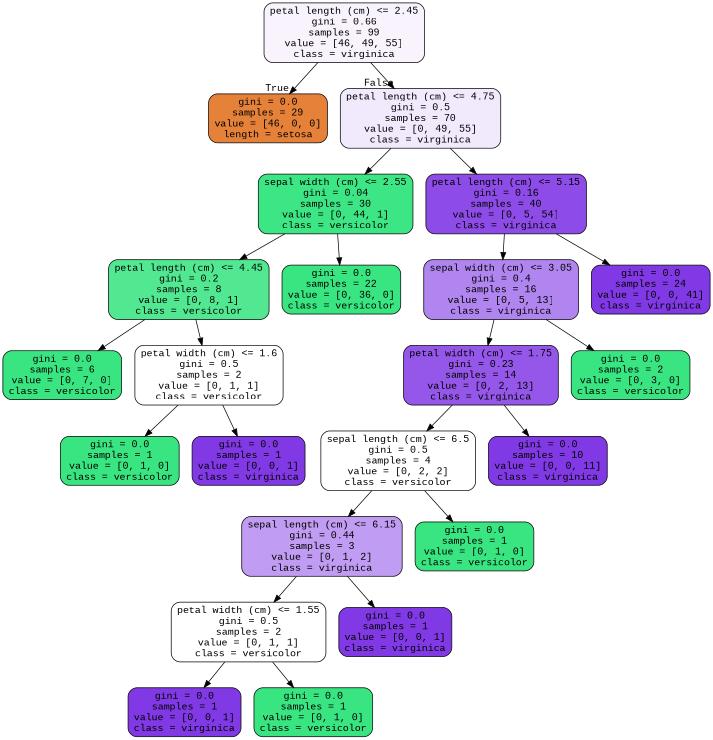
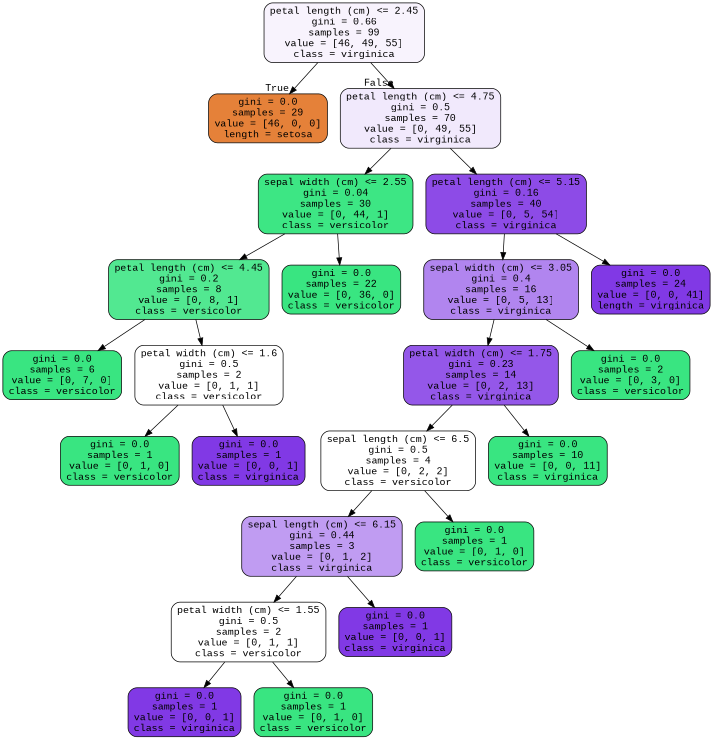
(651, 290) -> (651, 290)
(548, 461) -> (548, 461)
